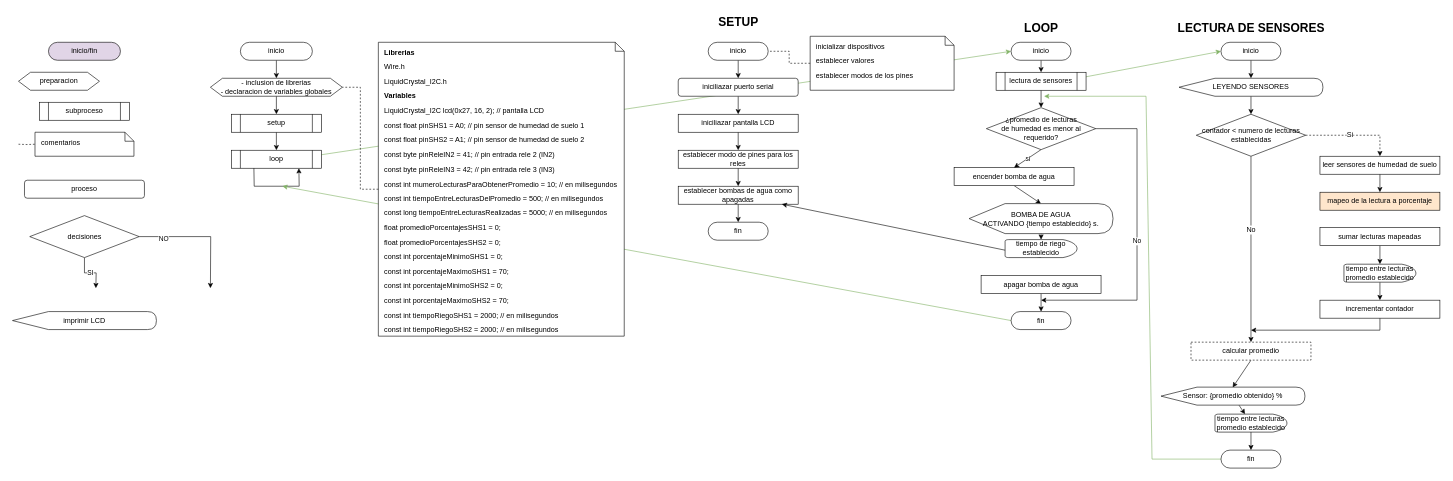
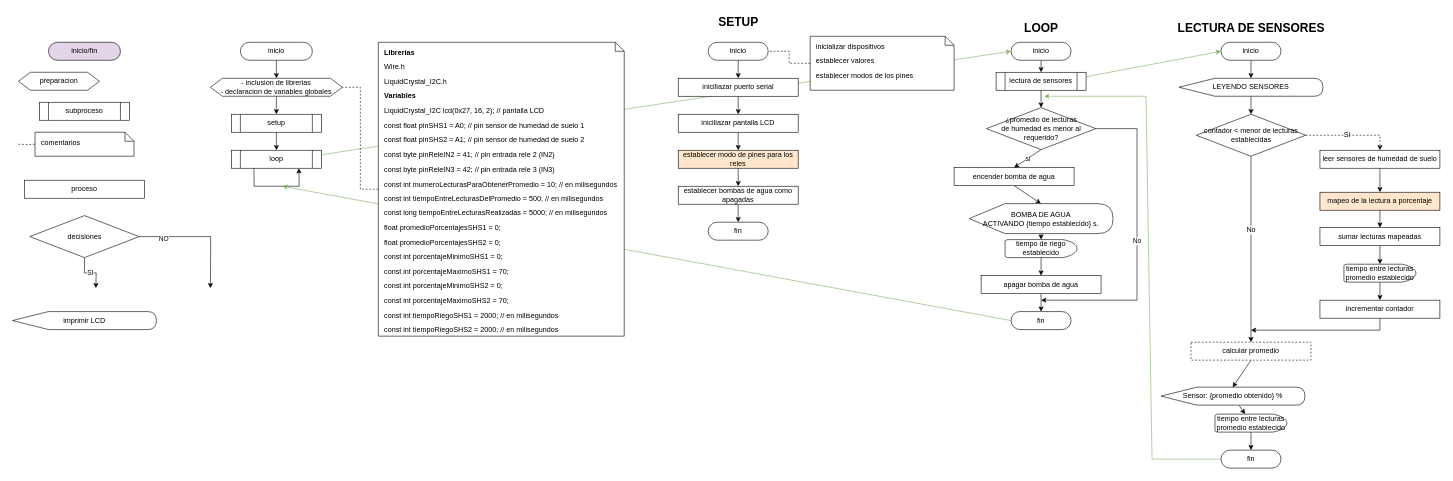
(738, 87) -> (738, 87)
(1252, 135) -> (1252, 135)
(738, 159) -> (738, 159)
(1380, 165) -> (1380, 159)
(84, 189) -> (84, 189)
none -> (1380, 222)
(895, 228) -> (1041, 270)
